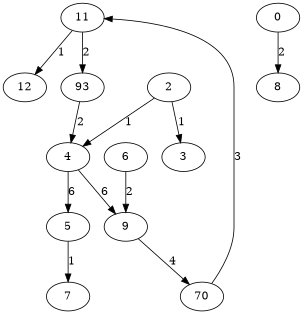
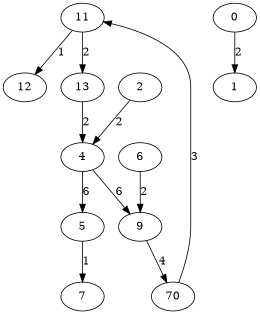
(83, 87) -> (83, 87)
(278, 87) -> (235, 87)
(129, 122) -> (119, 122)
(184, 157) -> none
